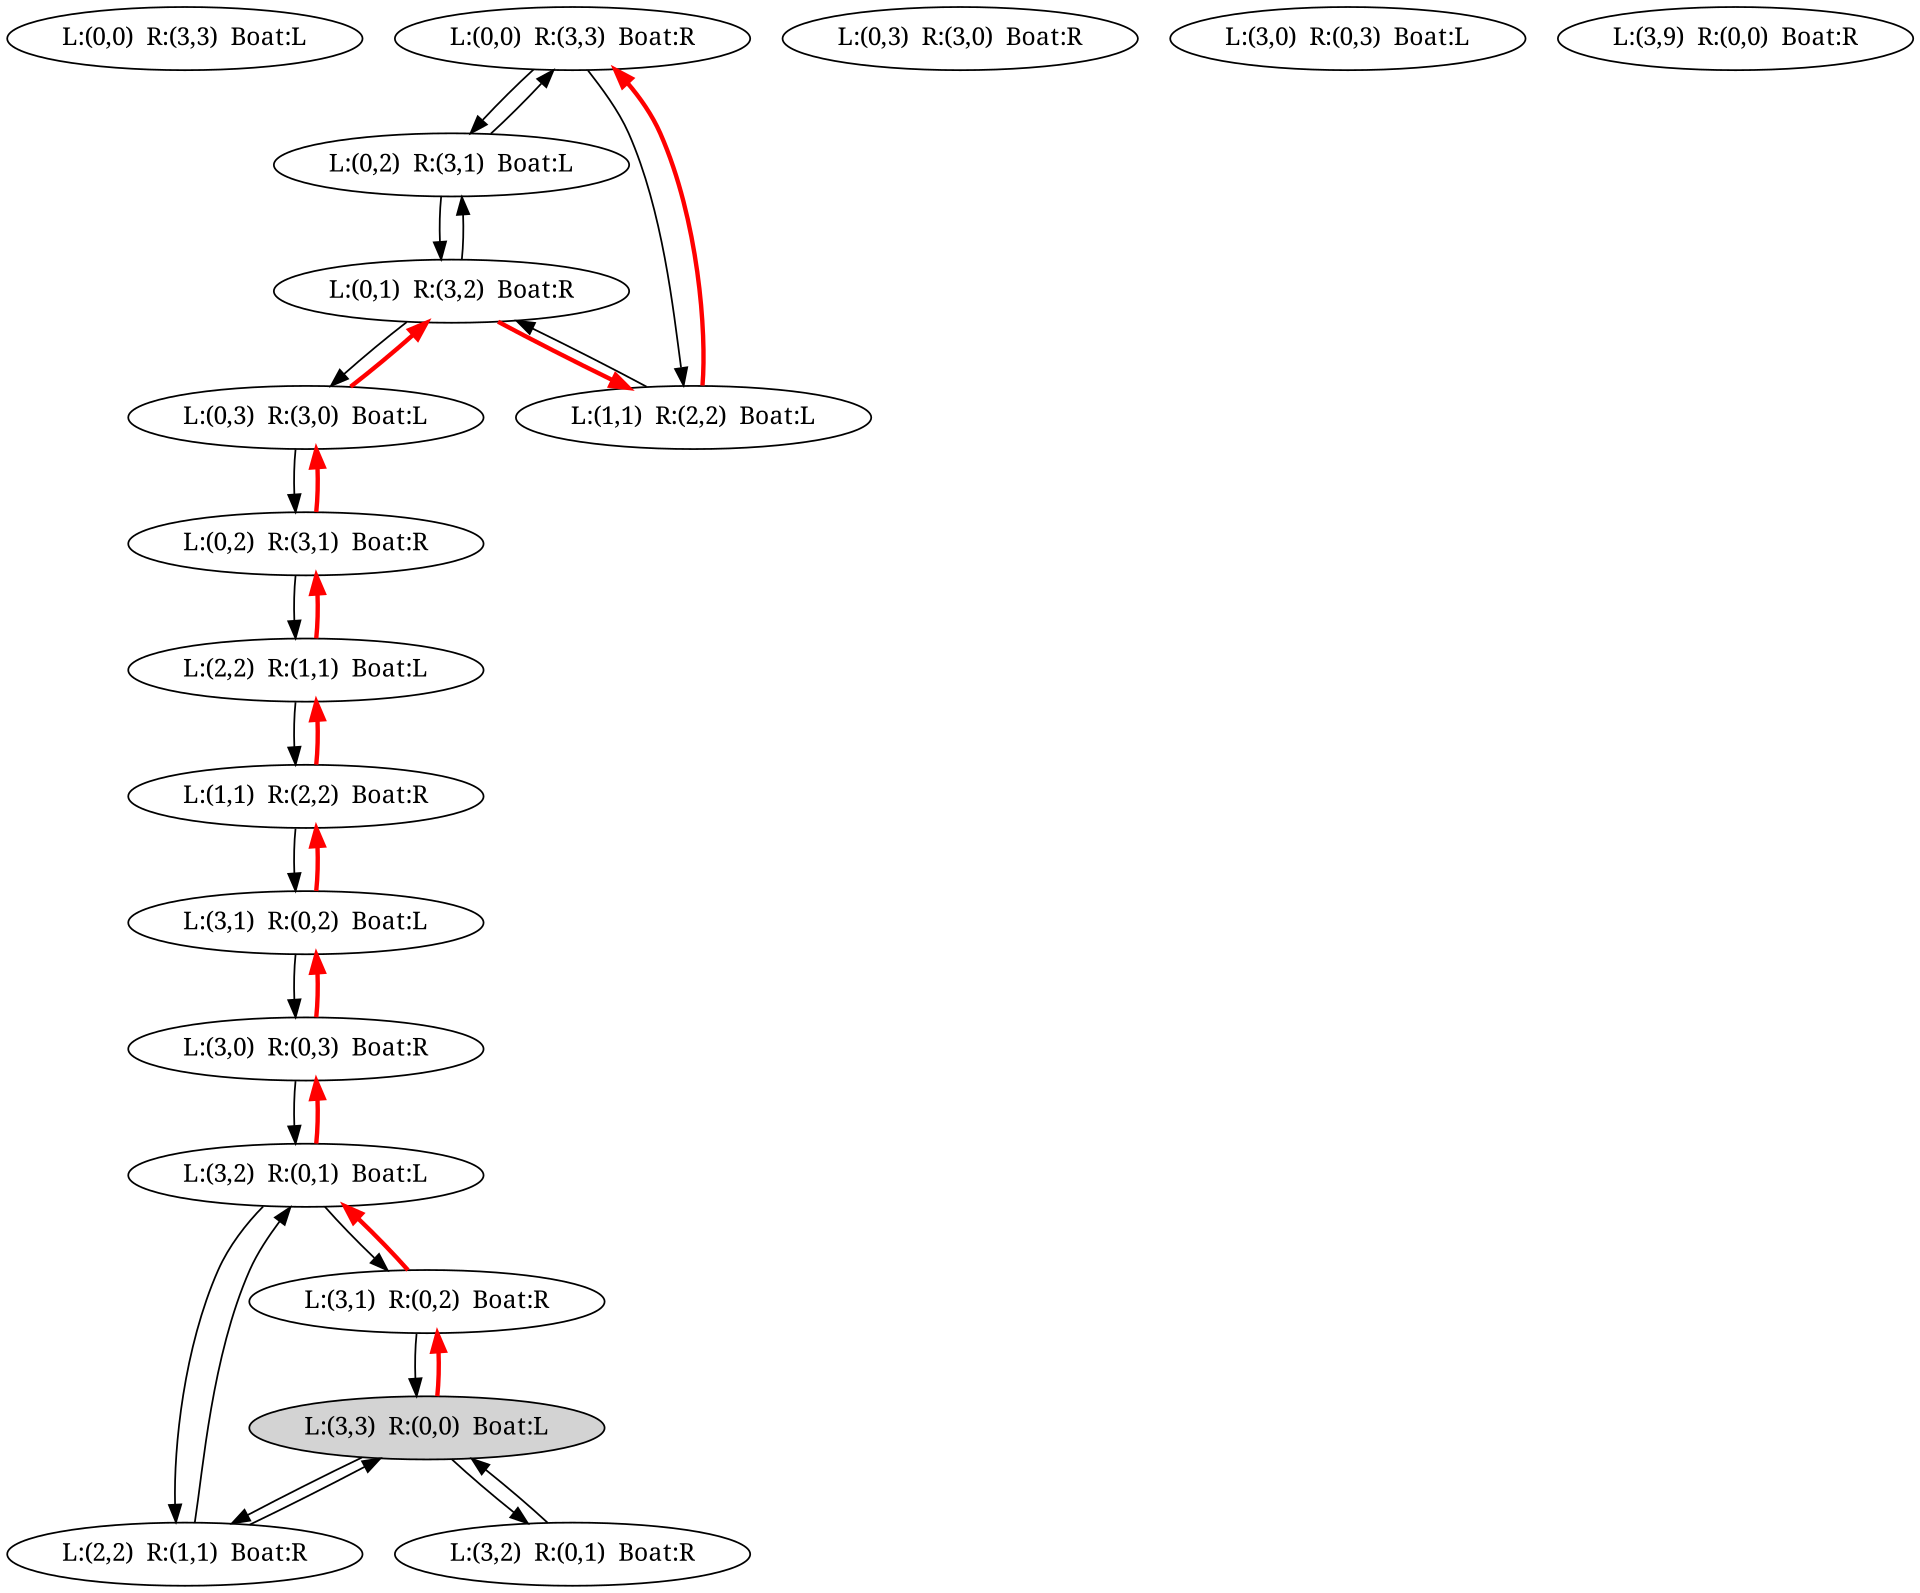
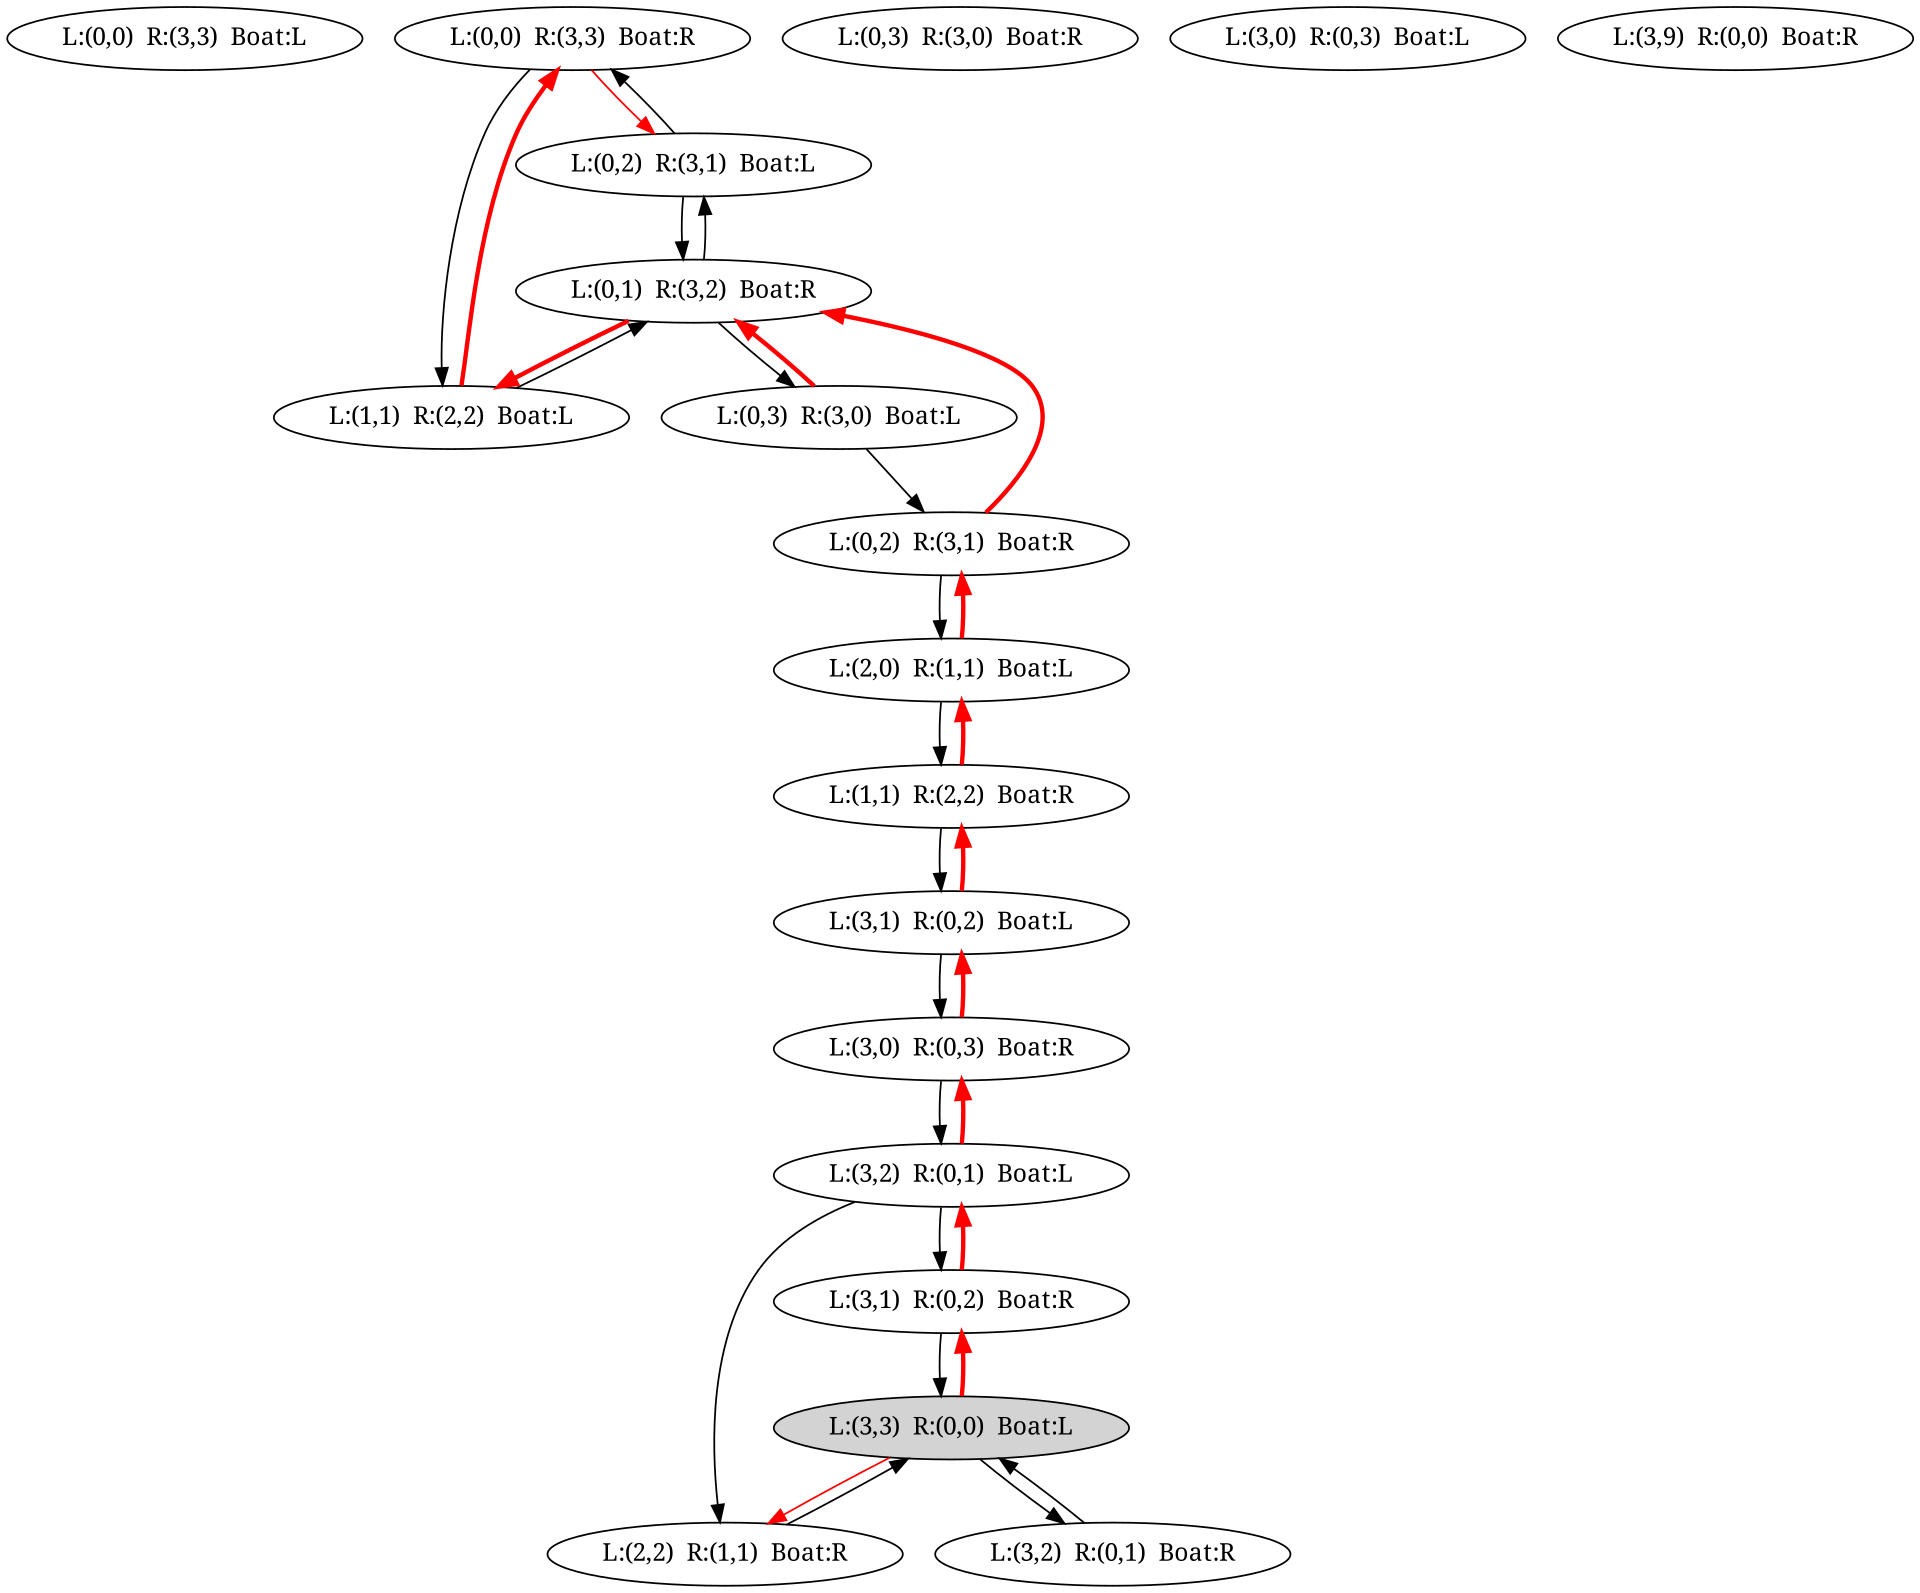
(508, 94) -> (616, 96)
(318, 490) -> (1010, 368)
(306, 670) -> (951, 670)
(220, 1366) -> none
(304, 1486) -> (836, 1486)
